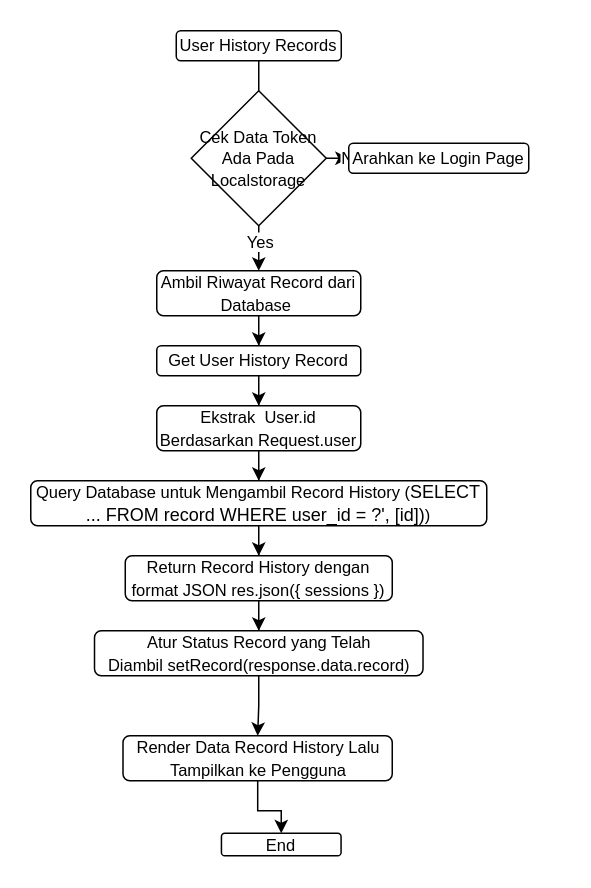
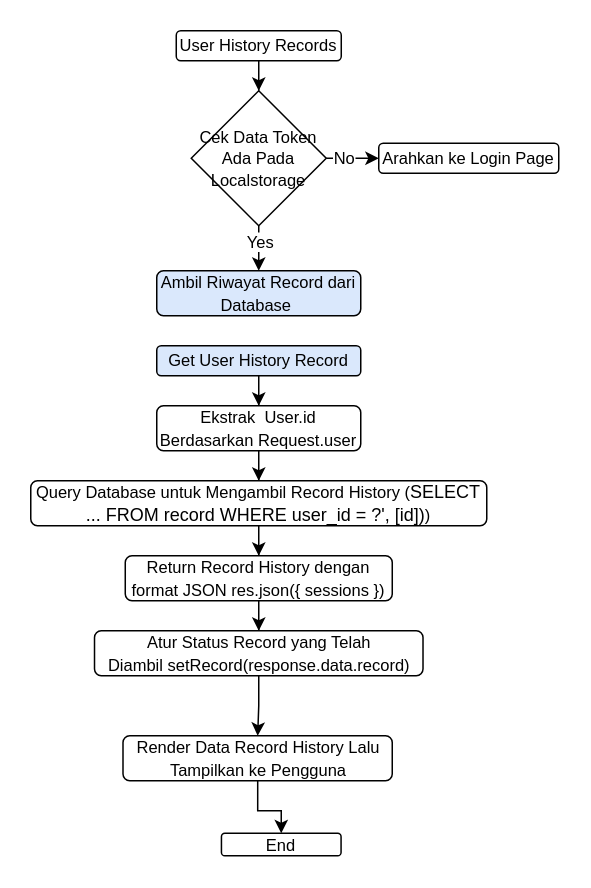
(259, 83) -> (259, 79)
(439, 158) -> (469, 158)
(259, 293) -> (259, 293)
(259, 336) -> none
(259, 361) -> (259, 361)
